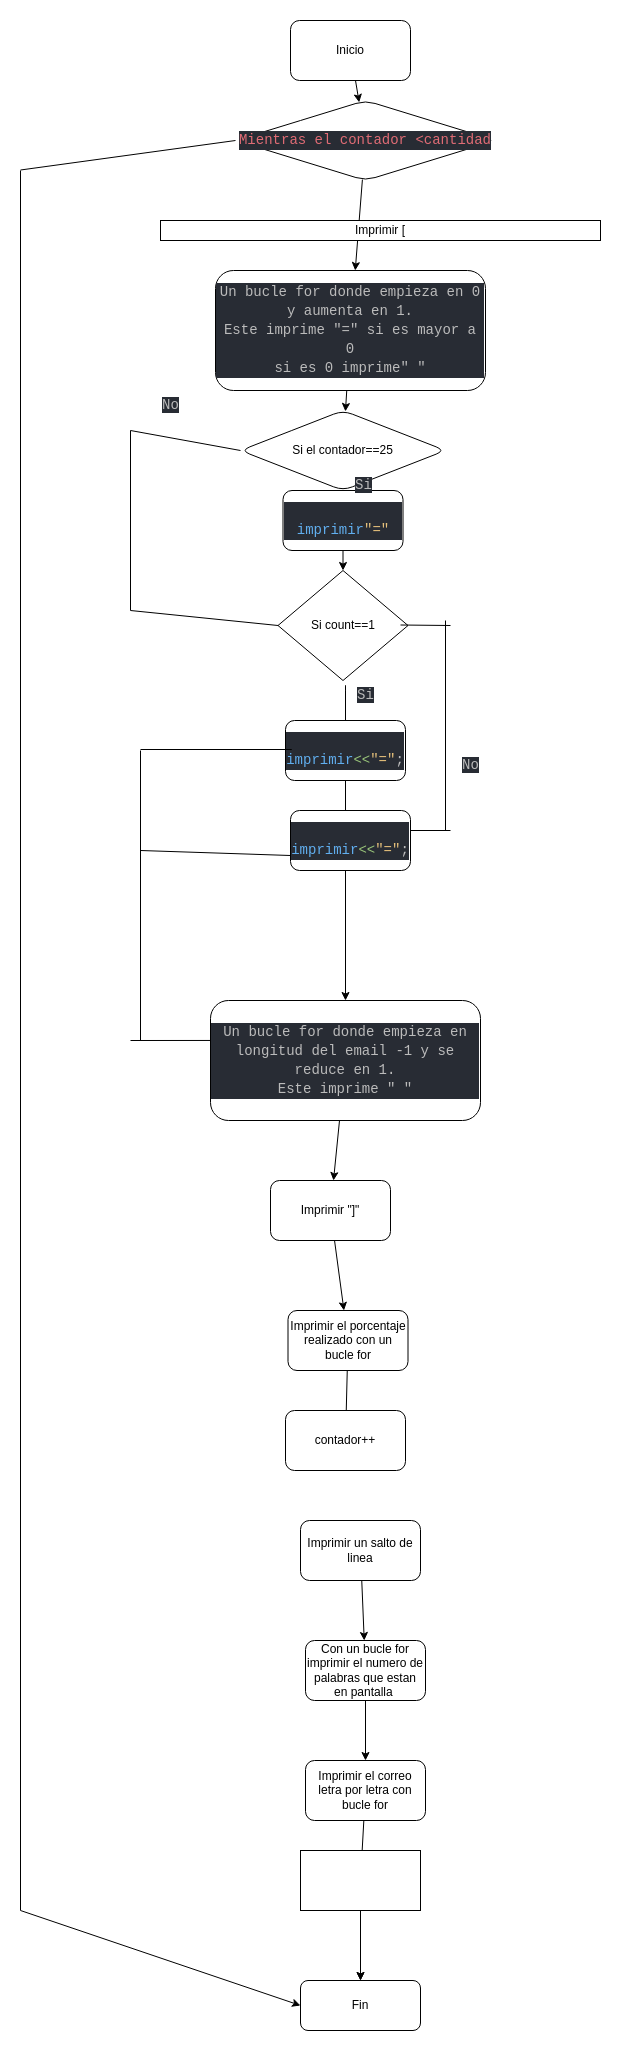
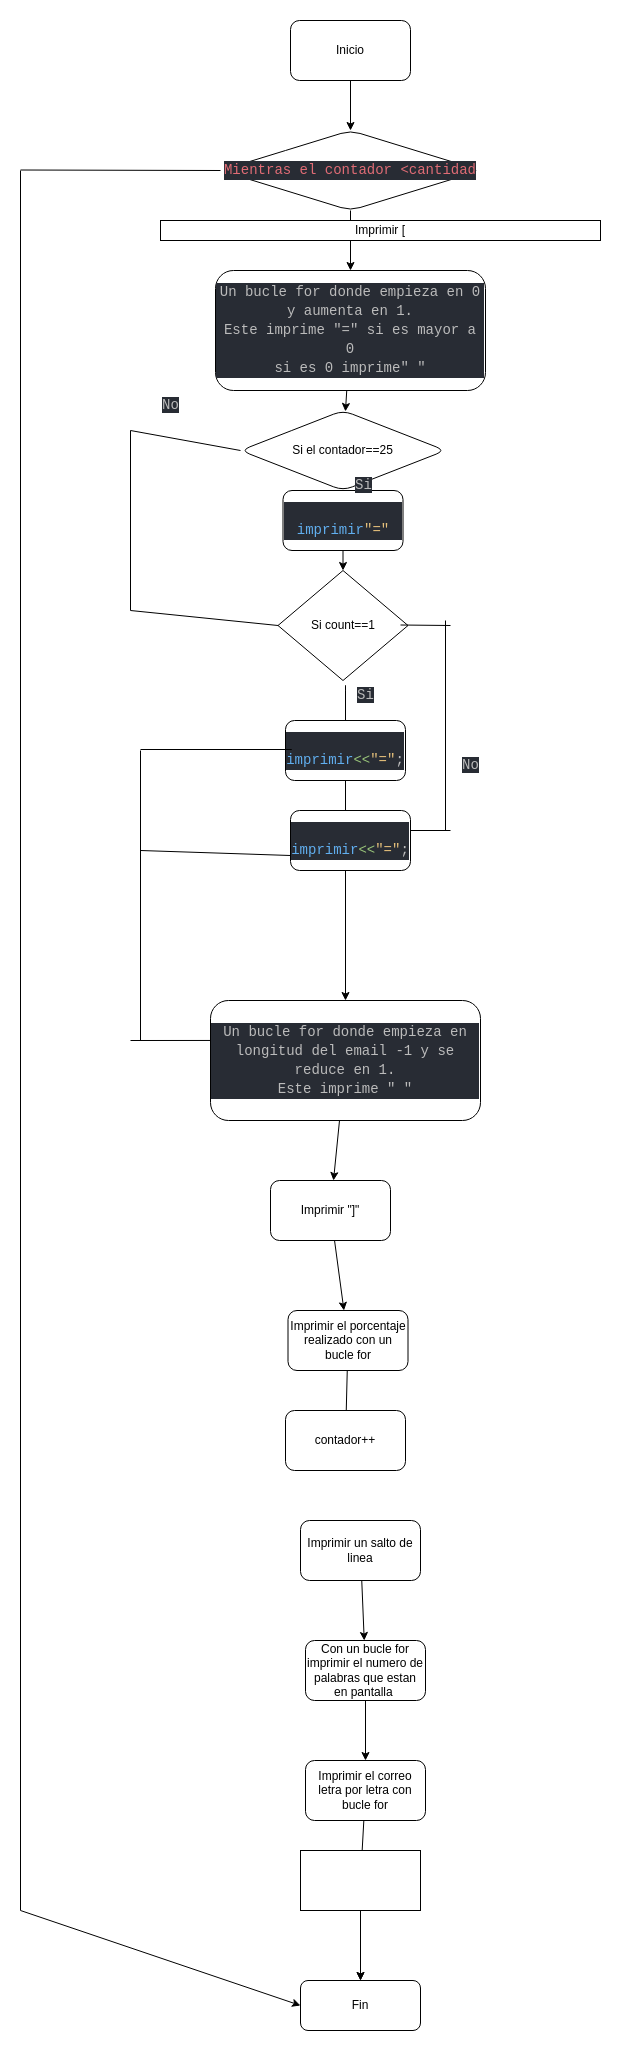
(366, 141) -> (351, 171)
